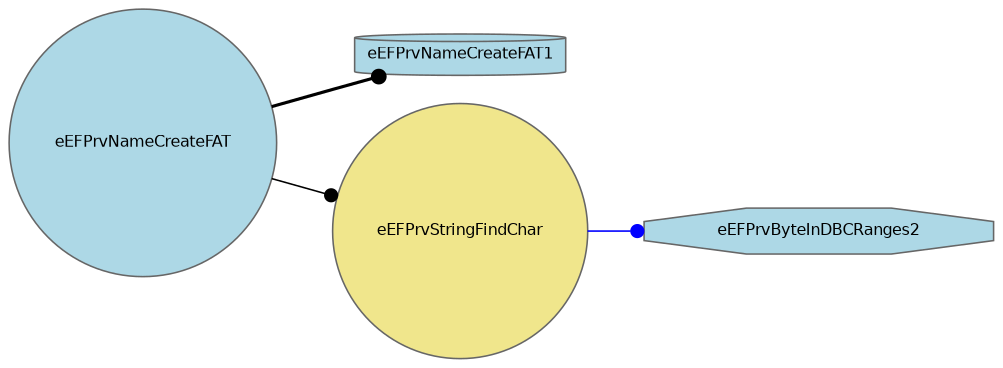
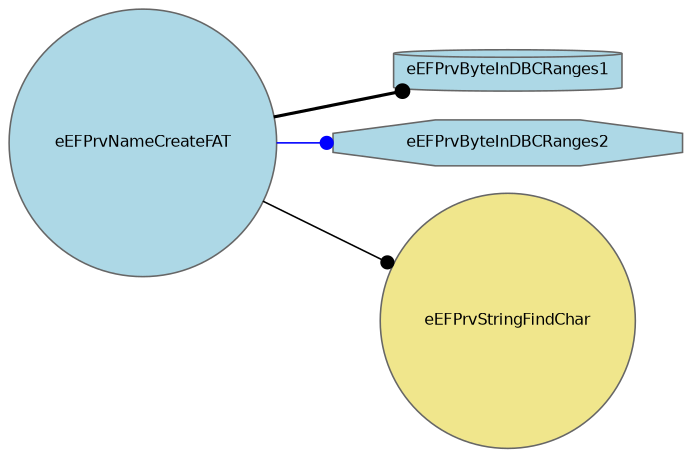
(460, 55) -> (508, 70)
(609, 231) -> (298, 143)
